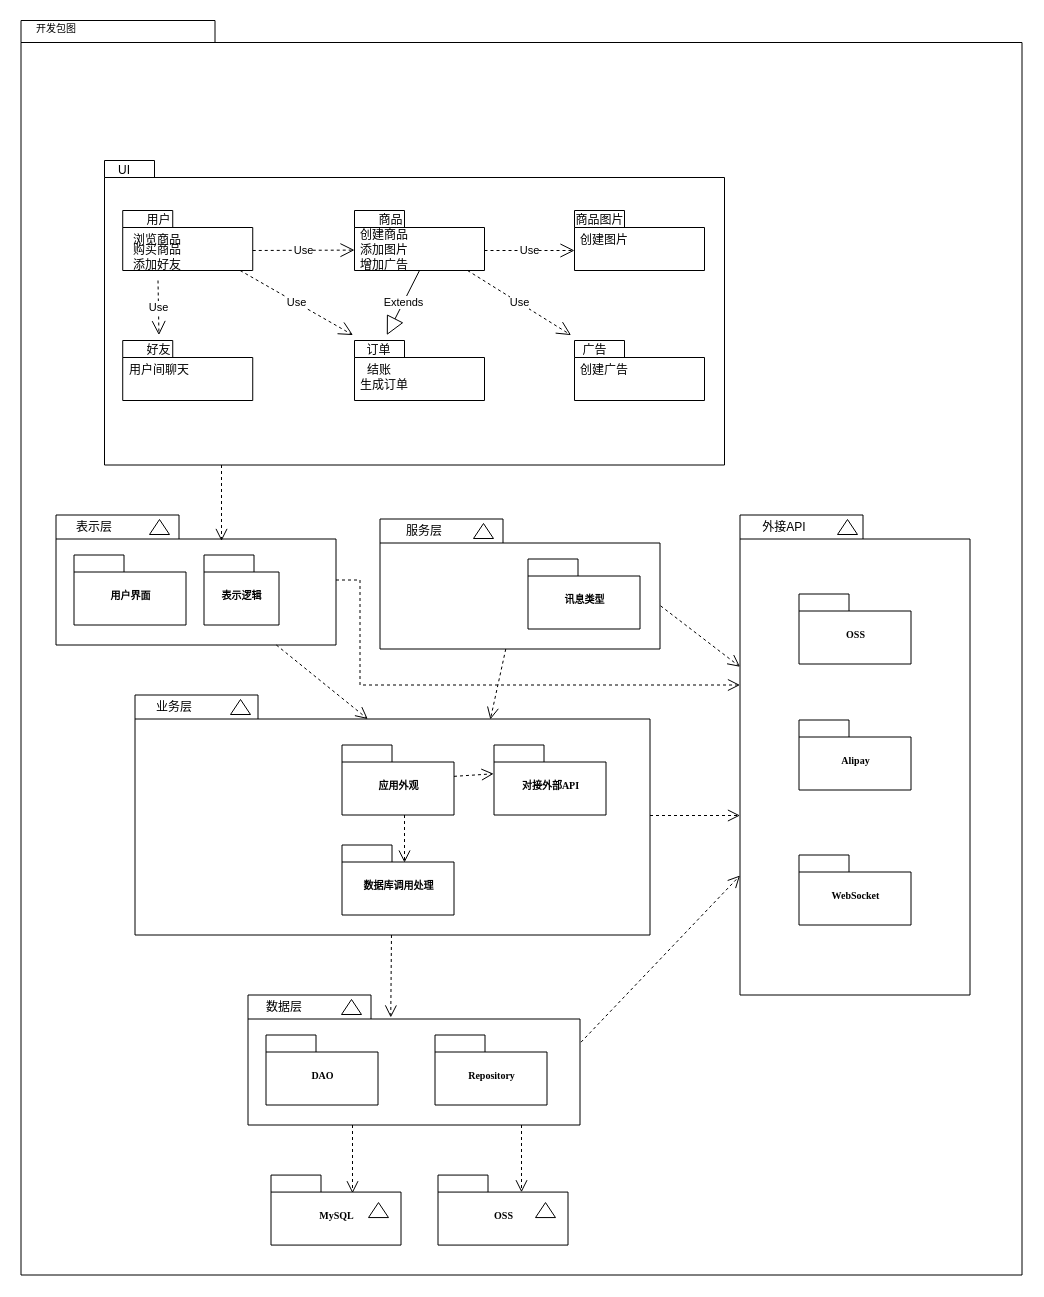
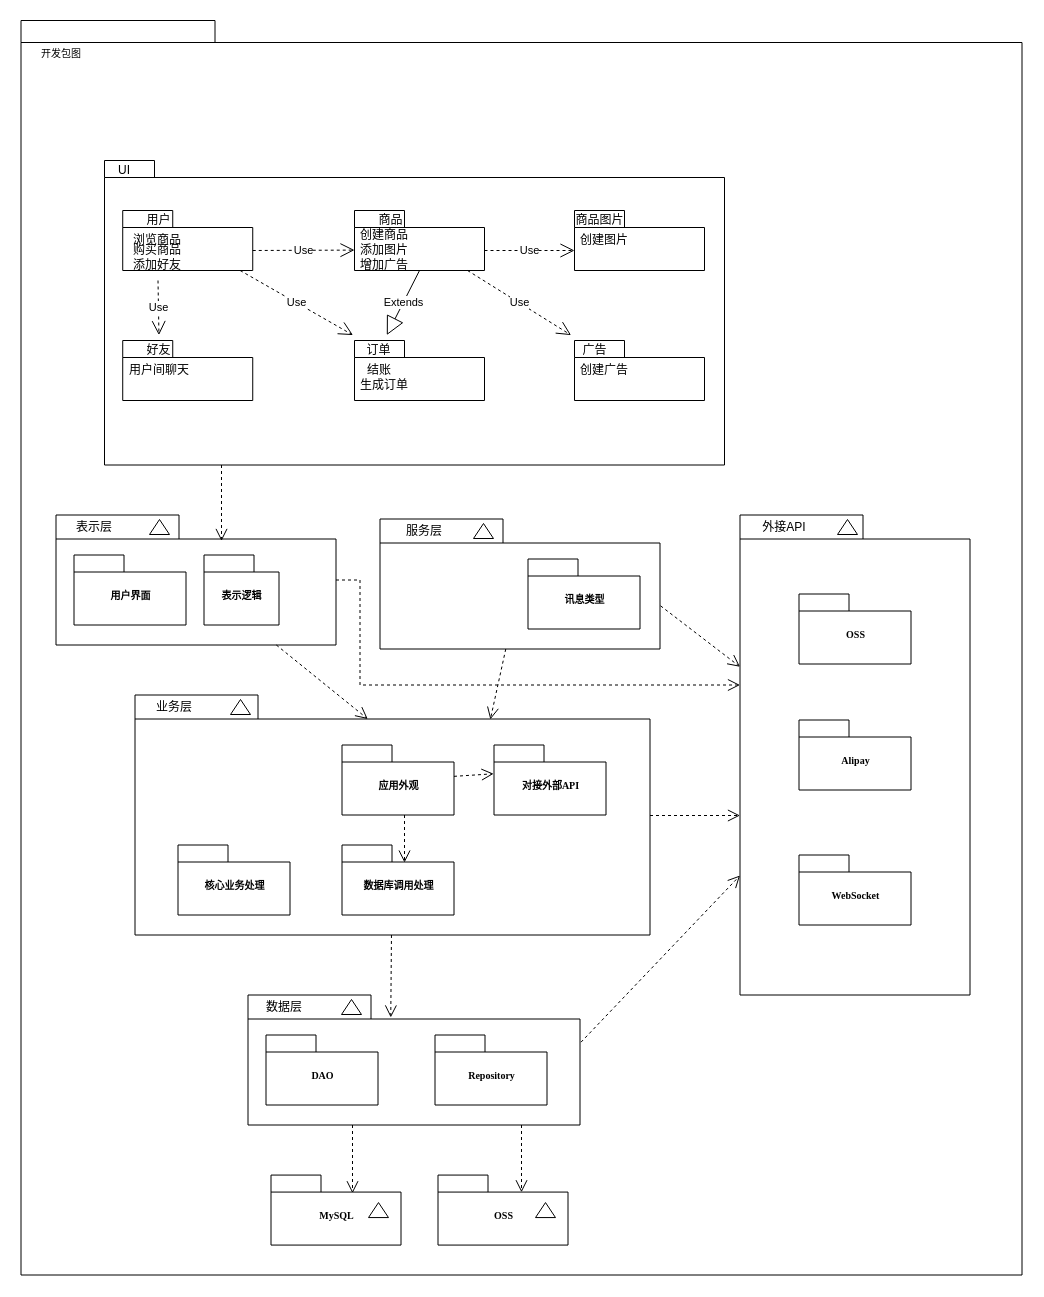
(100, 31) -> (105, 56)
none -> (234, 880)
